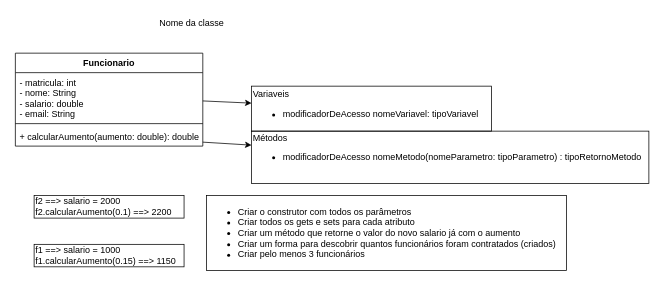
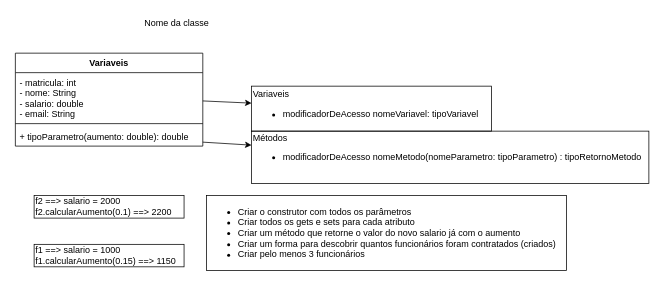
(192, 23) -> (177, 23)
(109, 63) -> (109, 63)
(115, 137) -> (111, 137)
